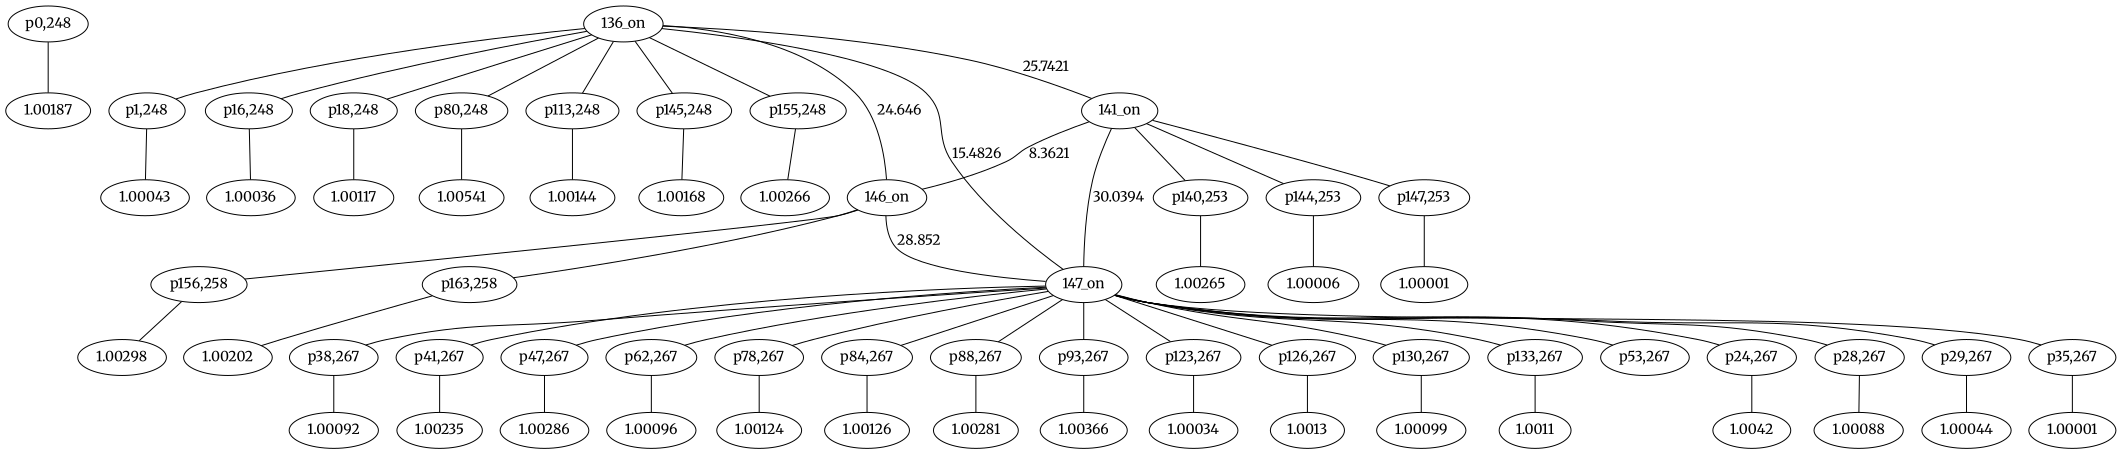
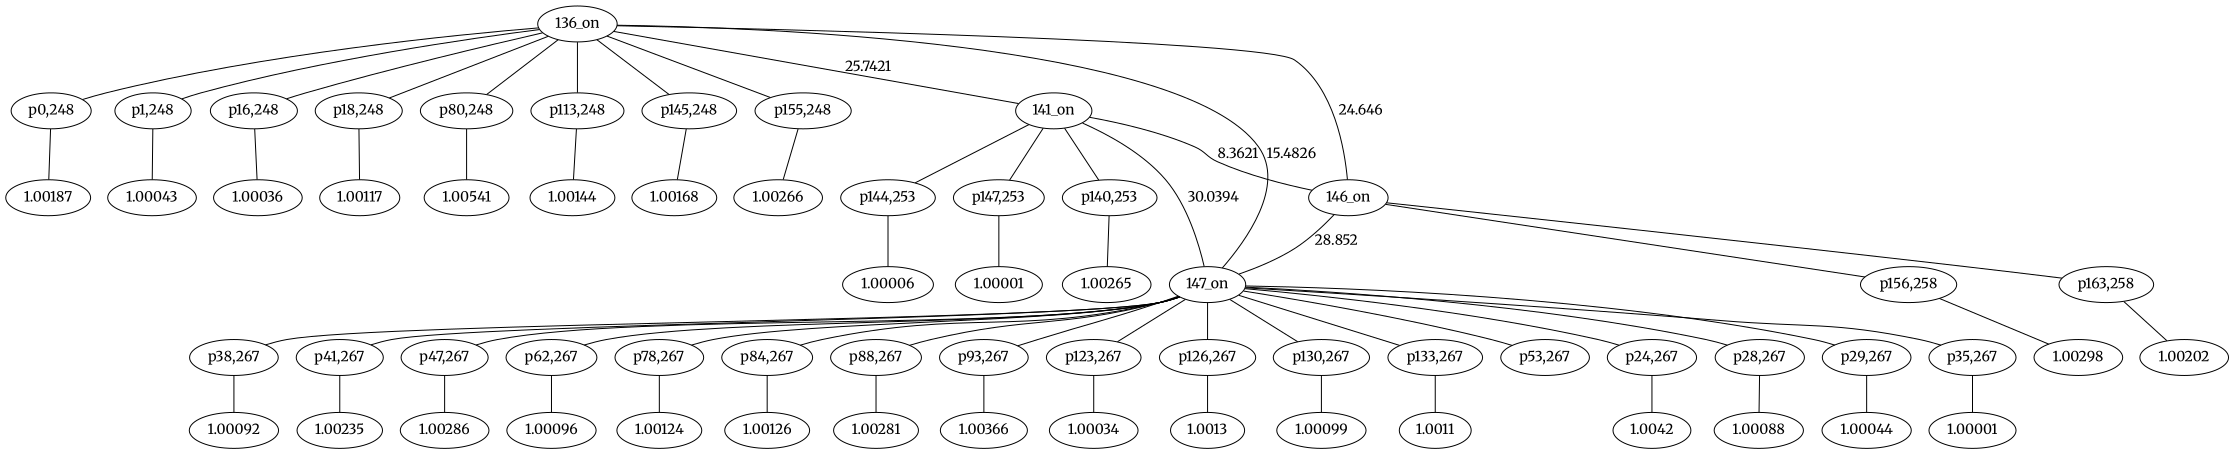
none -> (309, 54)
